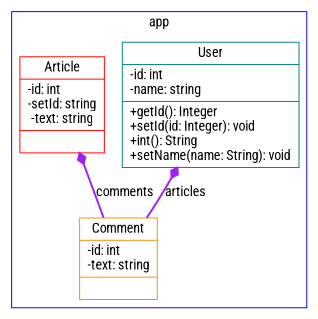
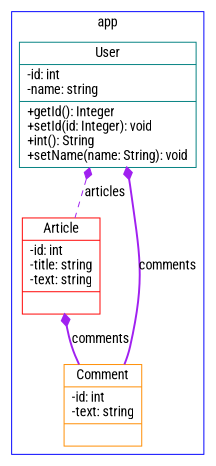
(62, 104) -> (61, 266)
(186, 193) -> (168, 266)
none -> (81, 198)
